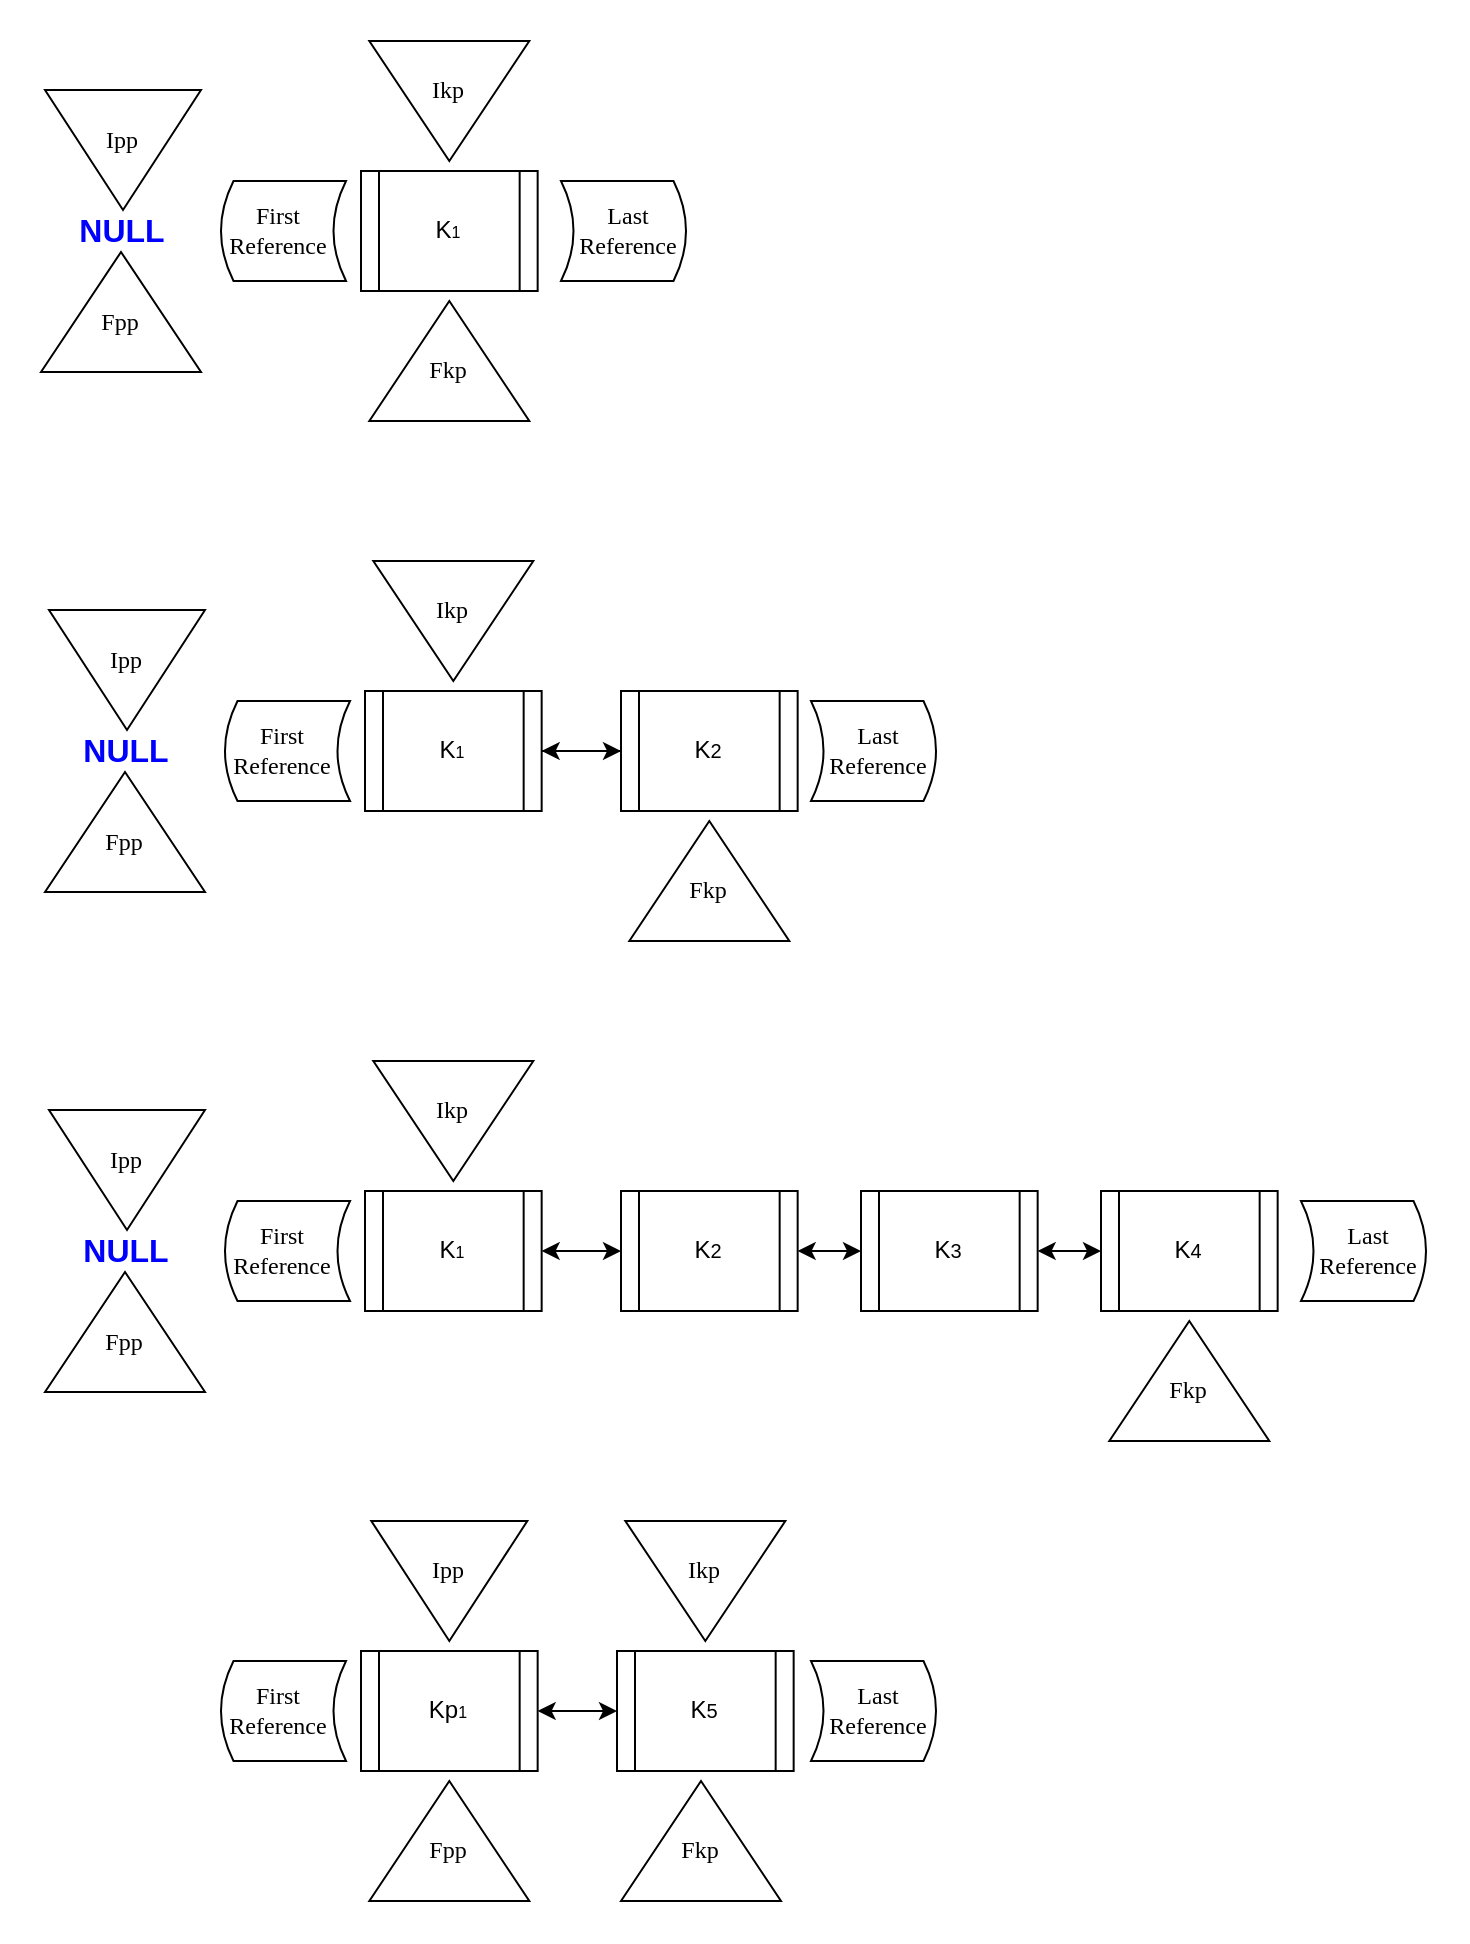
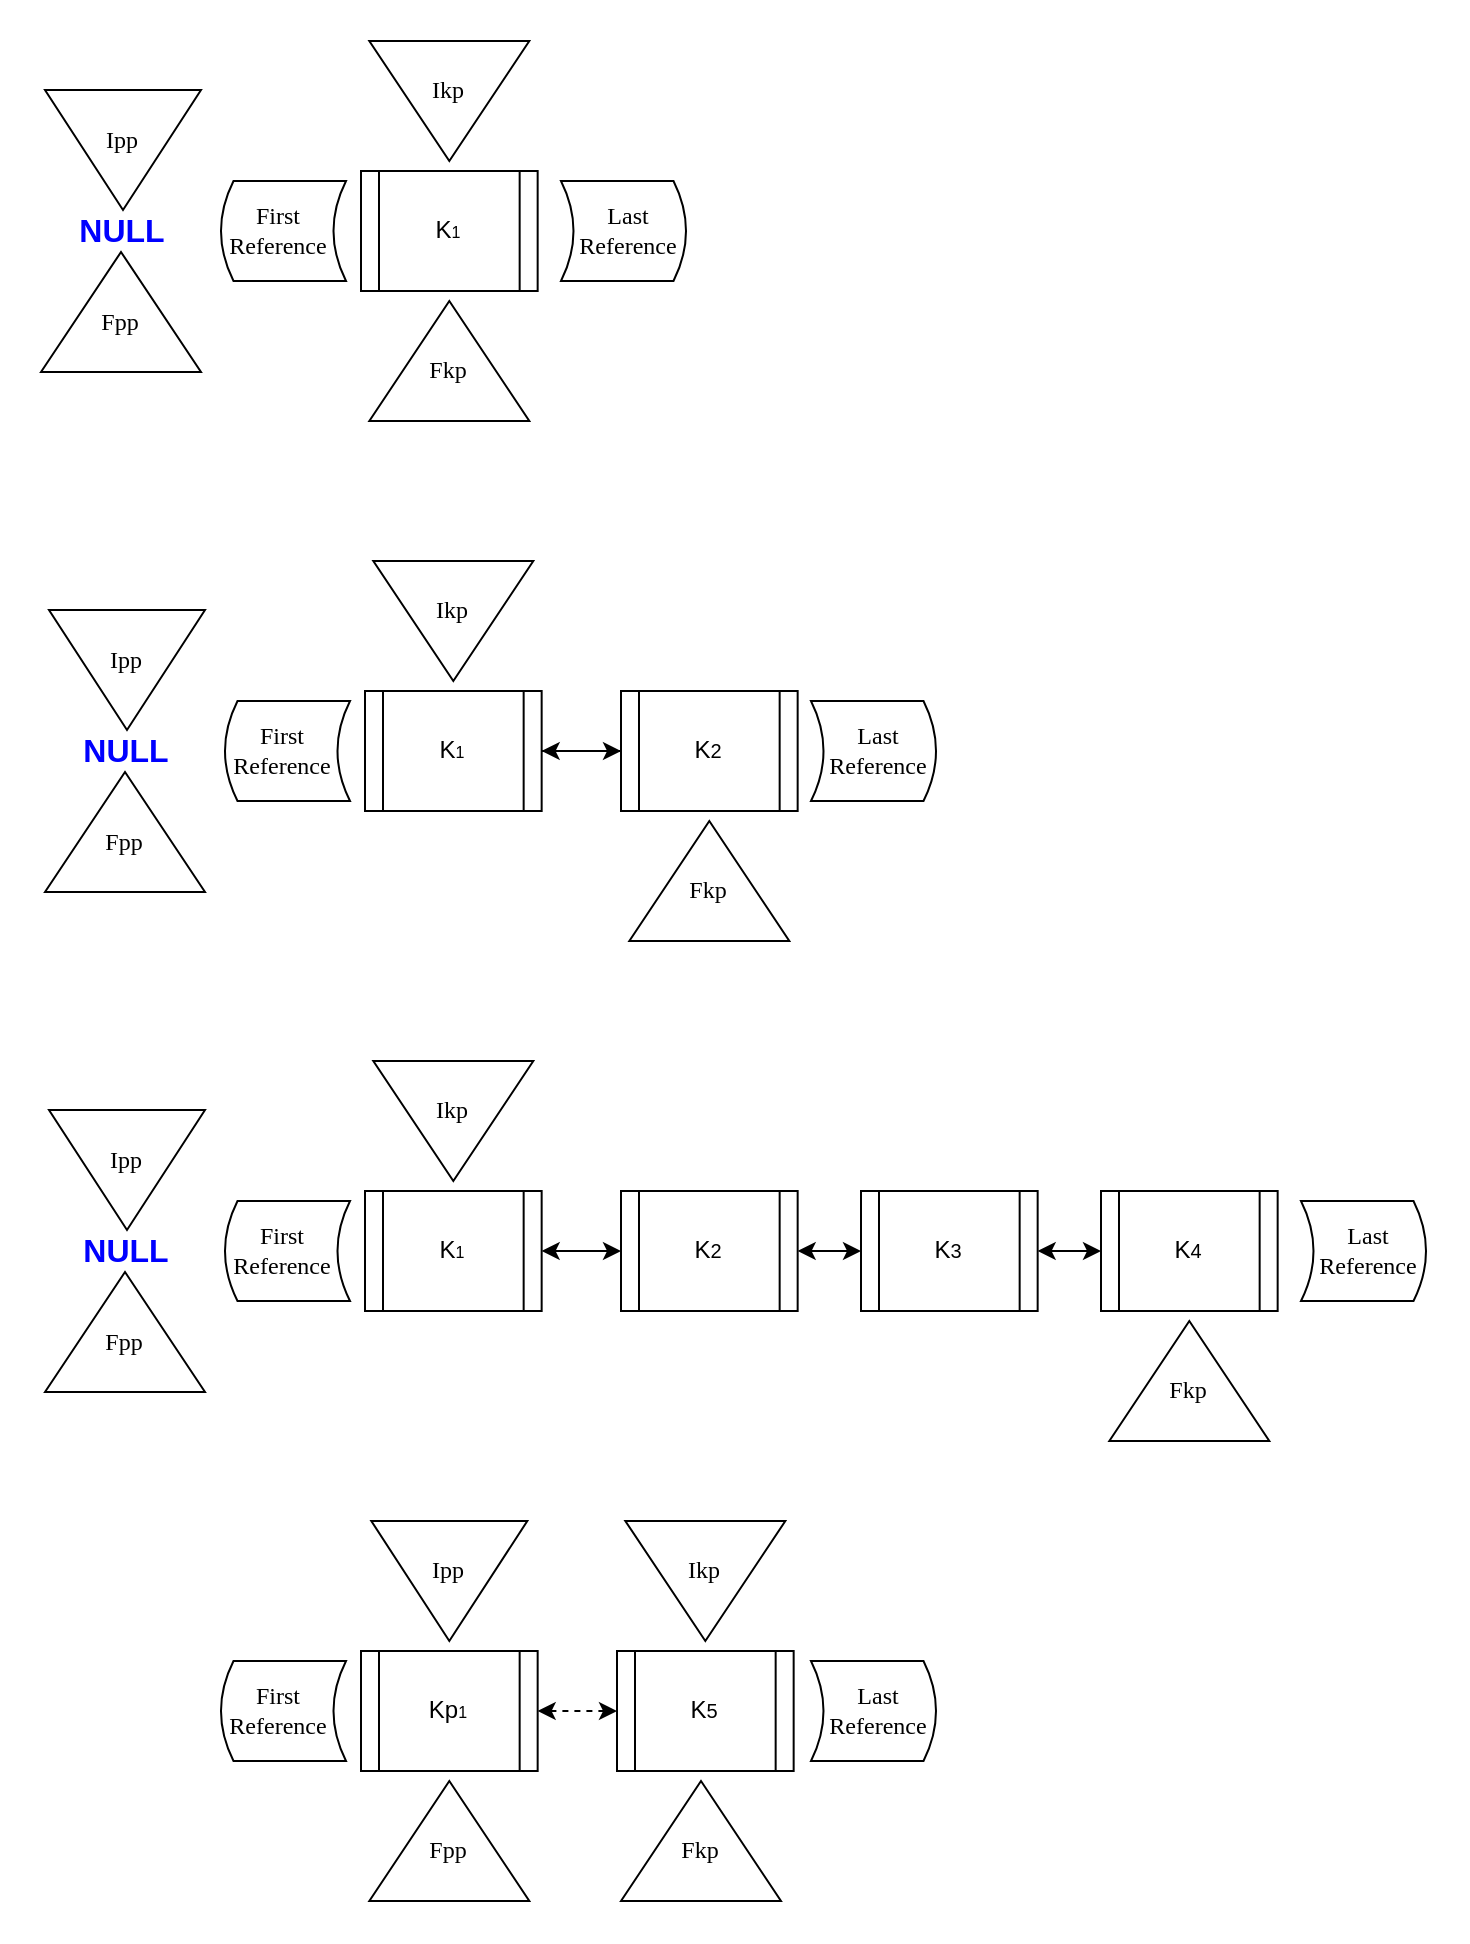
(578, 1711) -> (578, 1711)
